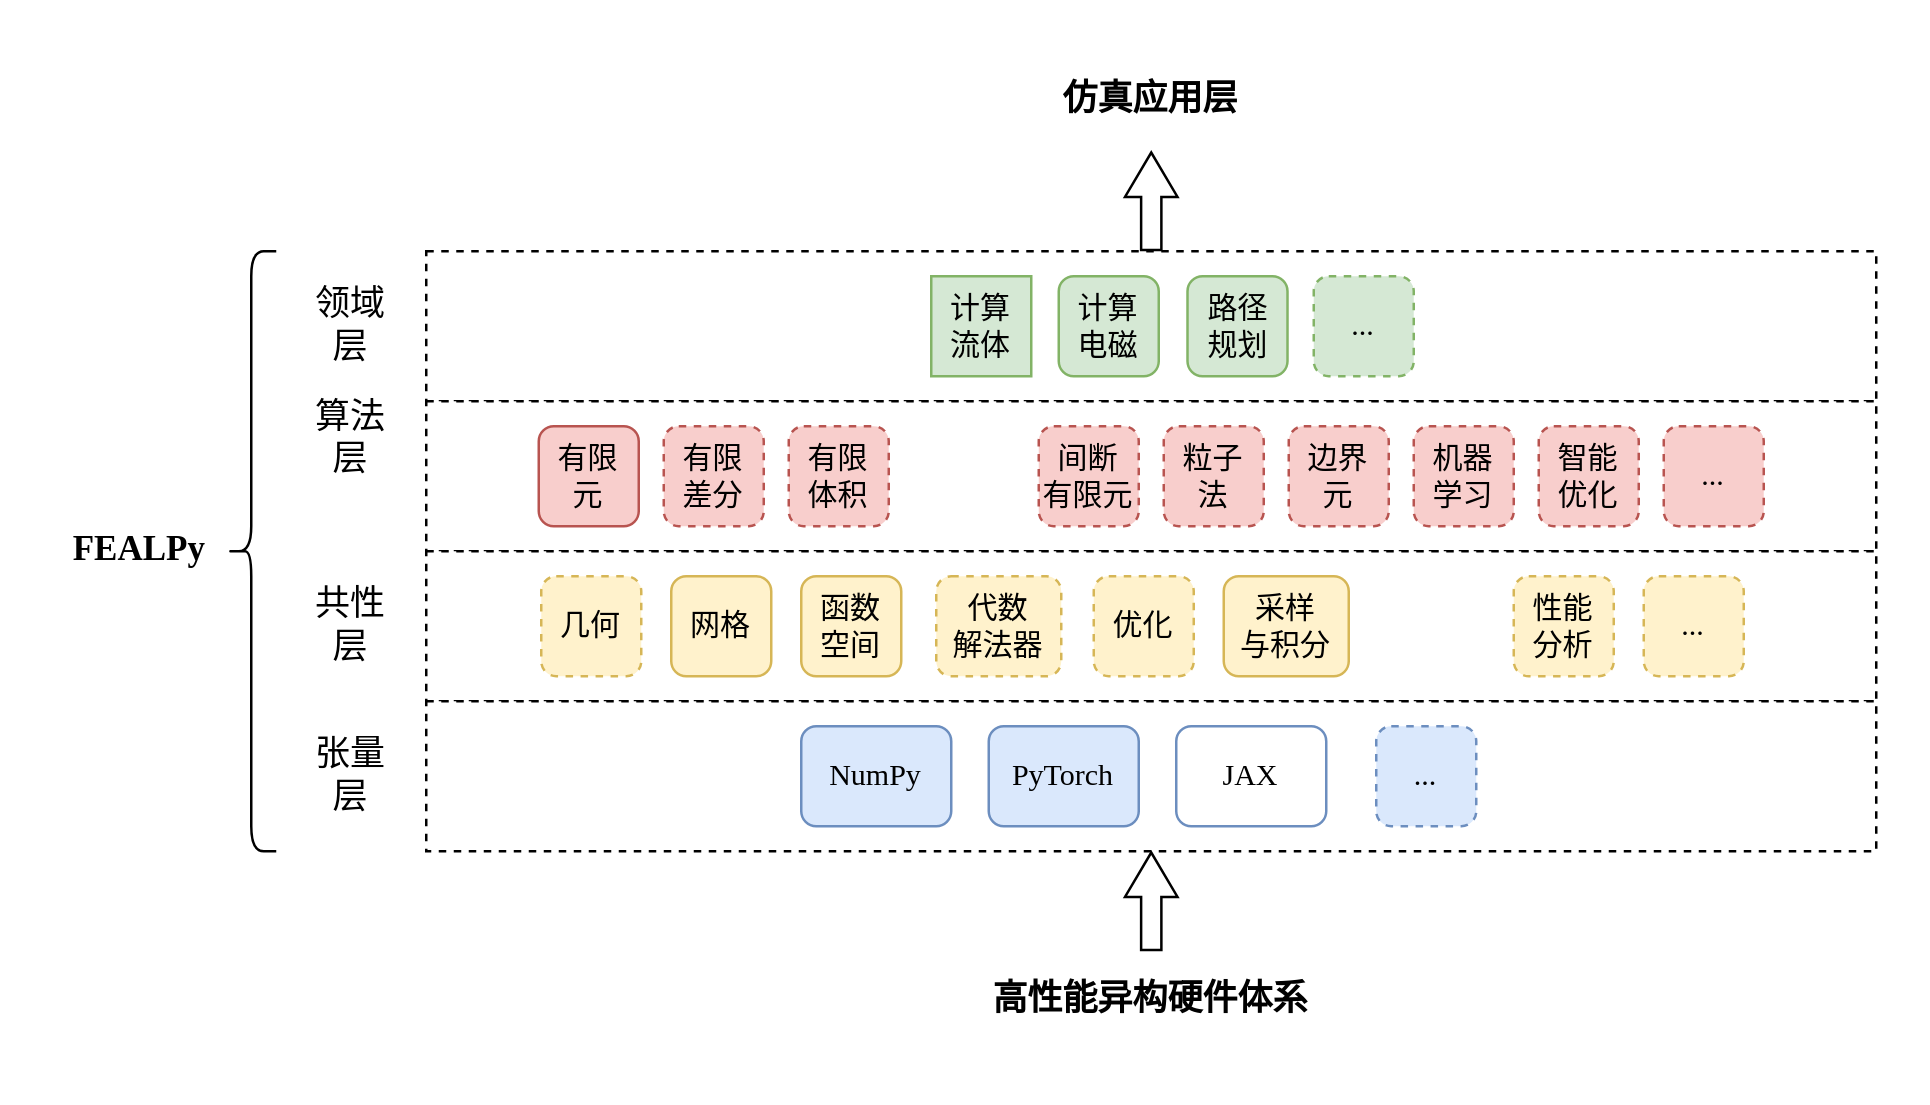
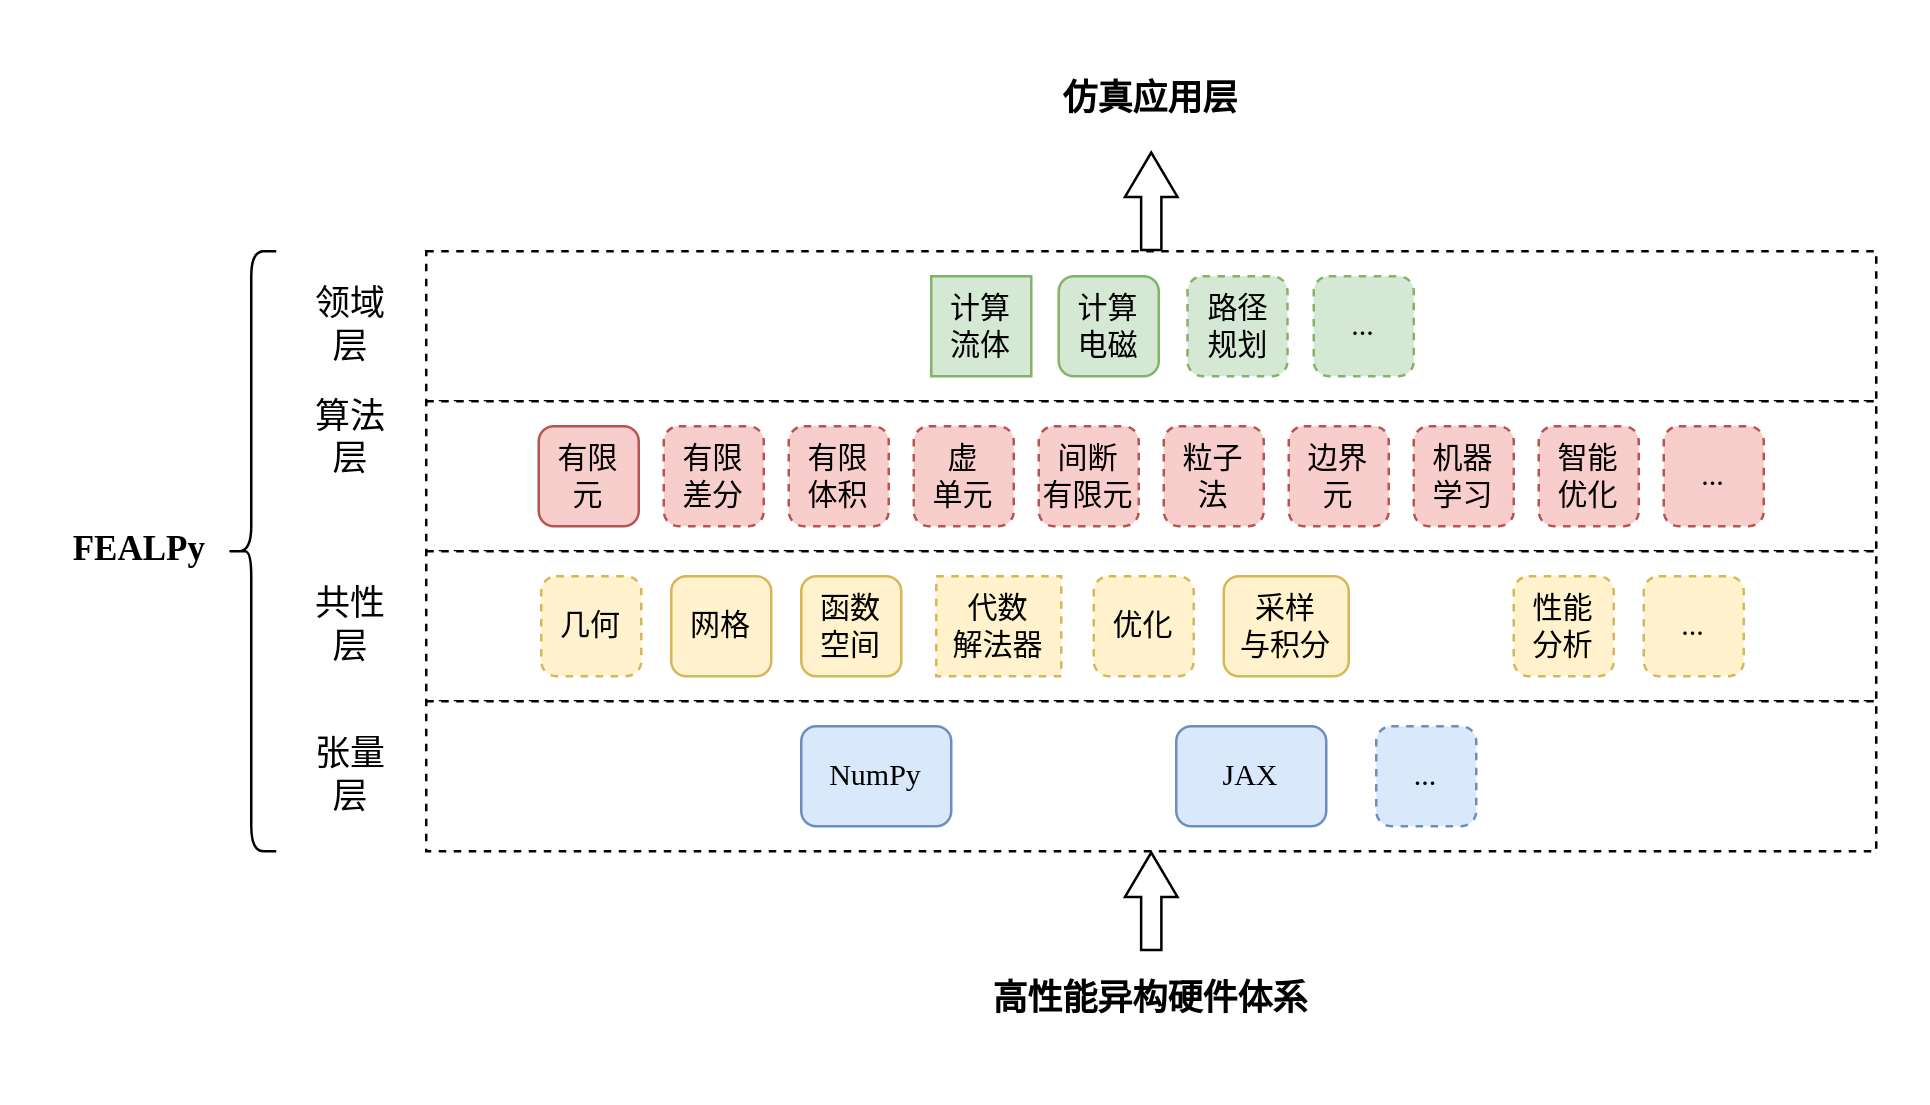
(1238, 326) -> (1238, 326)
none -> (964, 476)
(999, 626) -> (999, 626)
(1064, 776) -> none
(1251, 776) -> (1251, 776)
